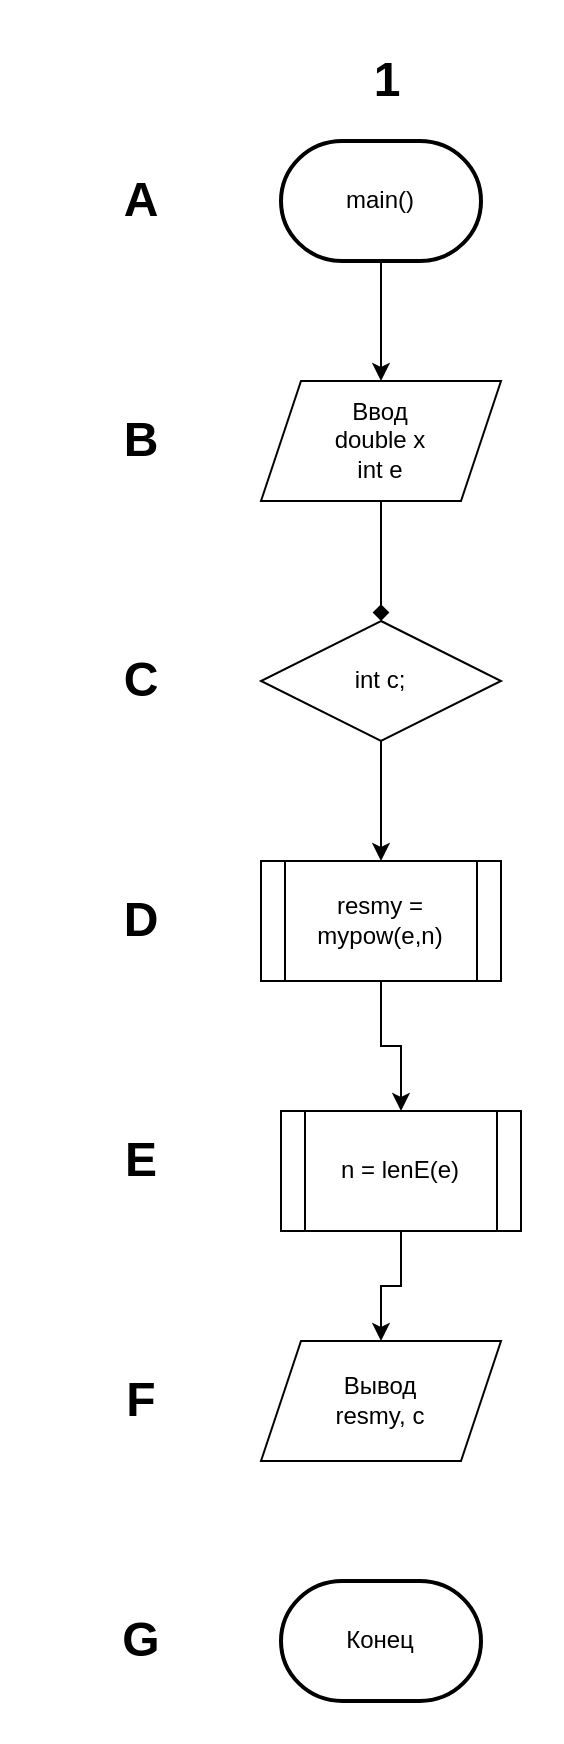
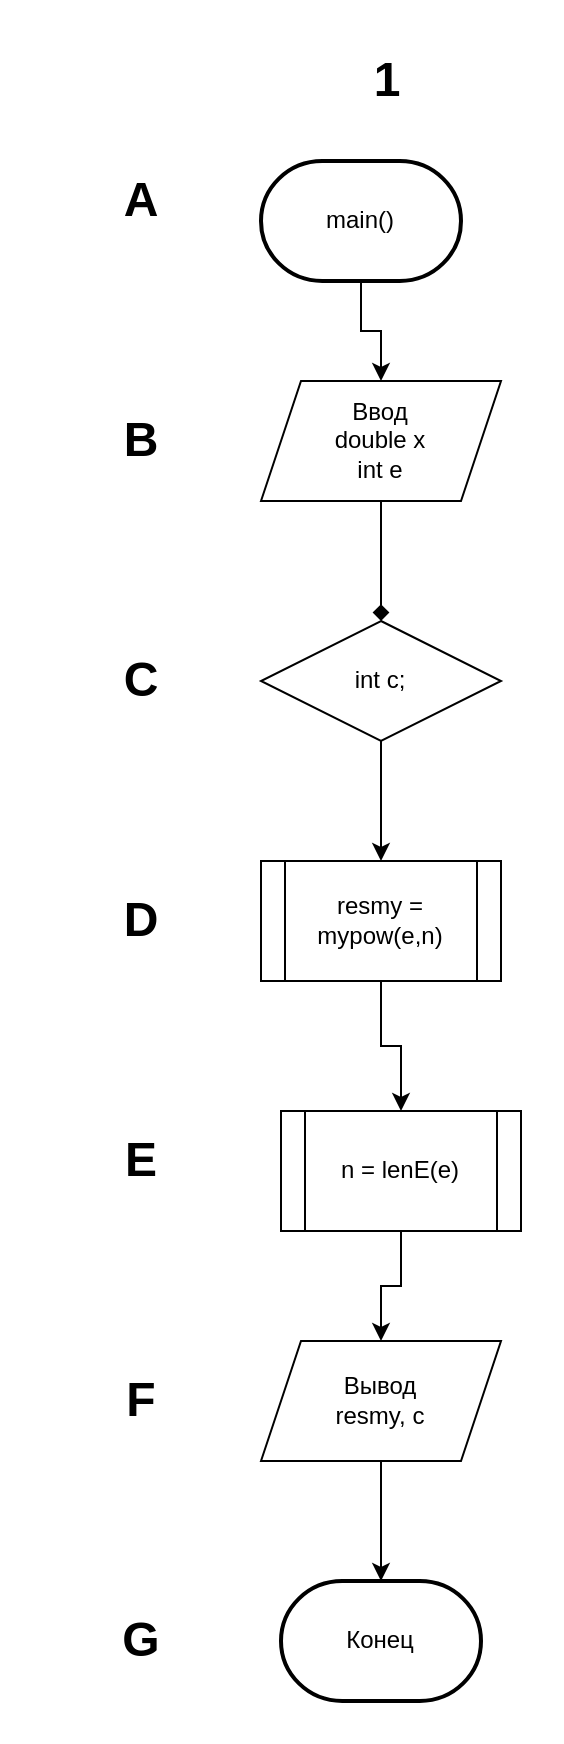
(381, 201) -> (361, 221)
none -> (381, 1514)
